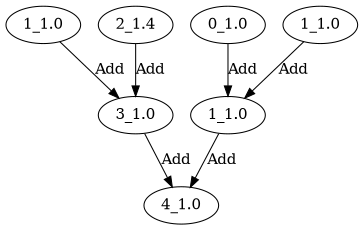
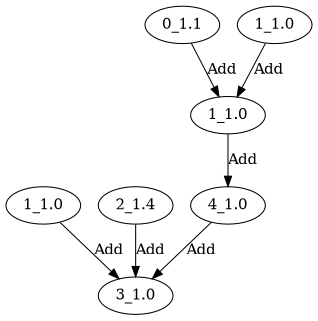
(228, 25) -> (182, 25)
(156, 156) -> (186, 247)
